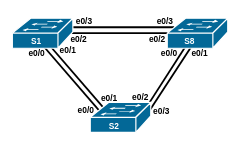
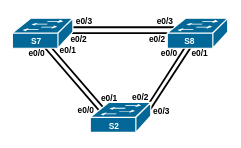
(36, 41) -> (36, 41)
